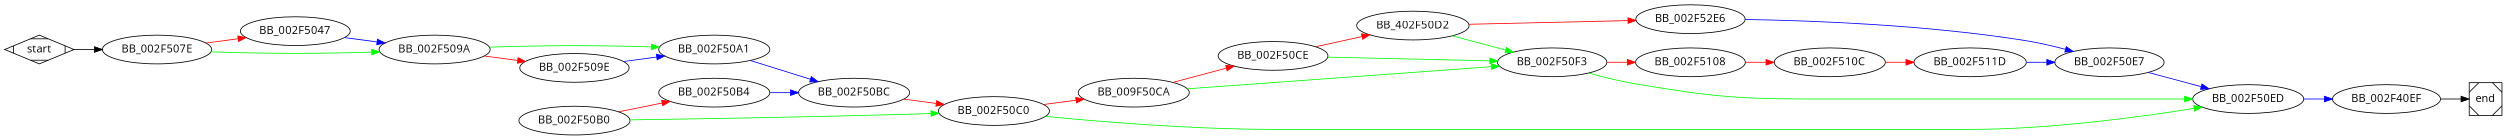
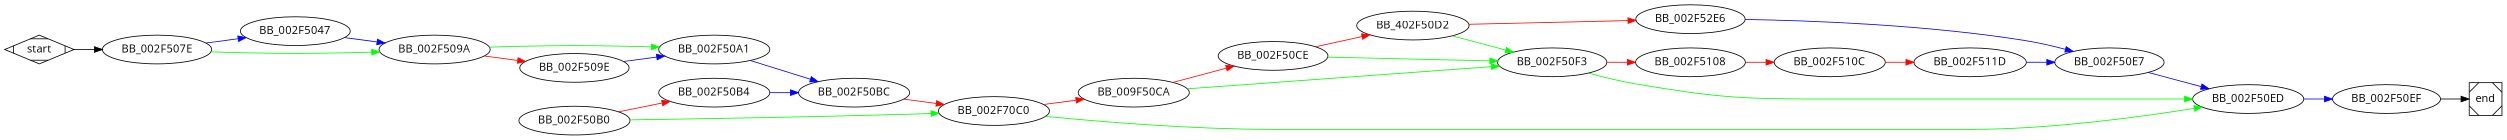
(222, 41) -> (222, 41)
(2386, 99) -> (2386, 99)
(994, 111) -> (994, 111)
